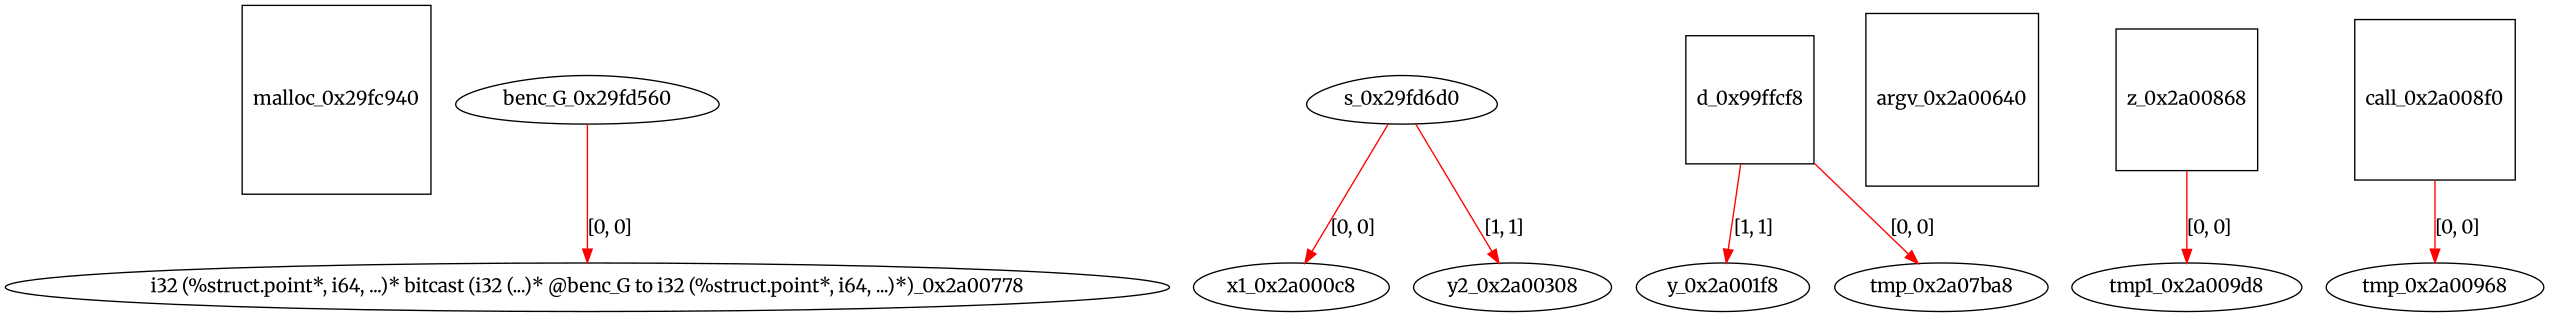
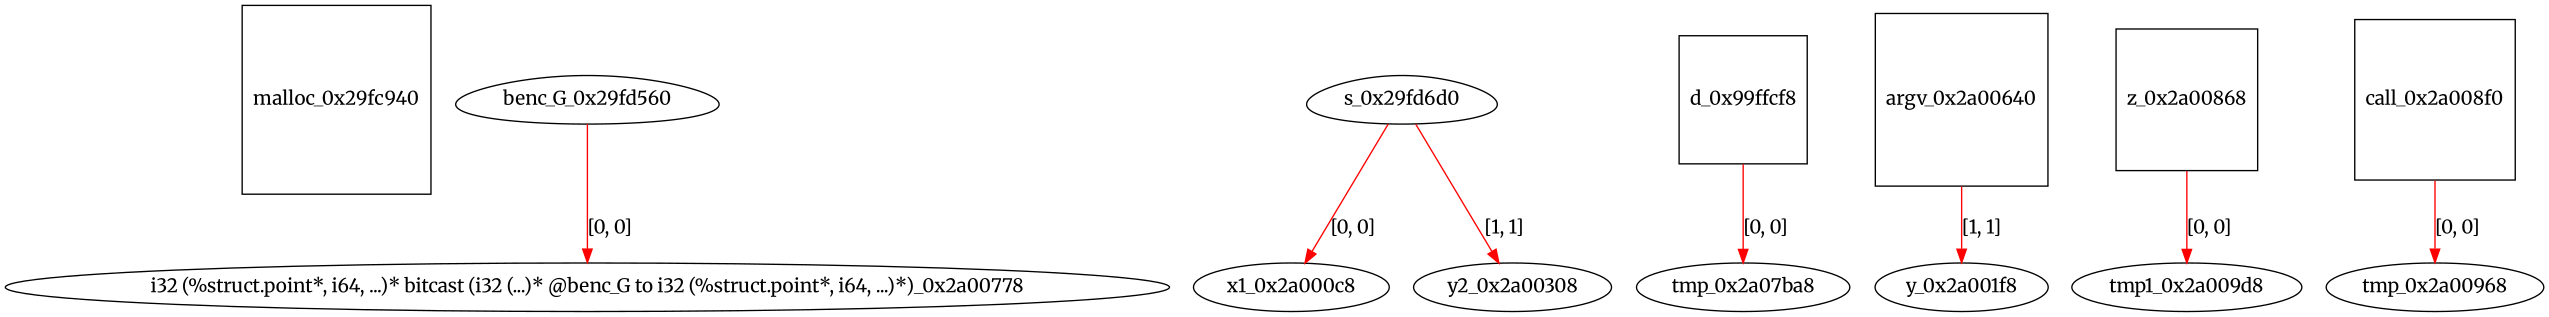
(1735, 207) -> (1962, 218)
